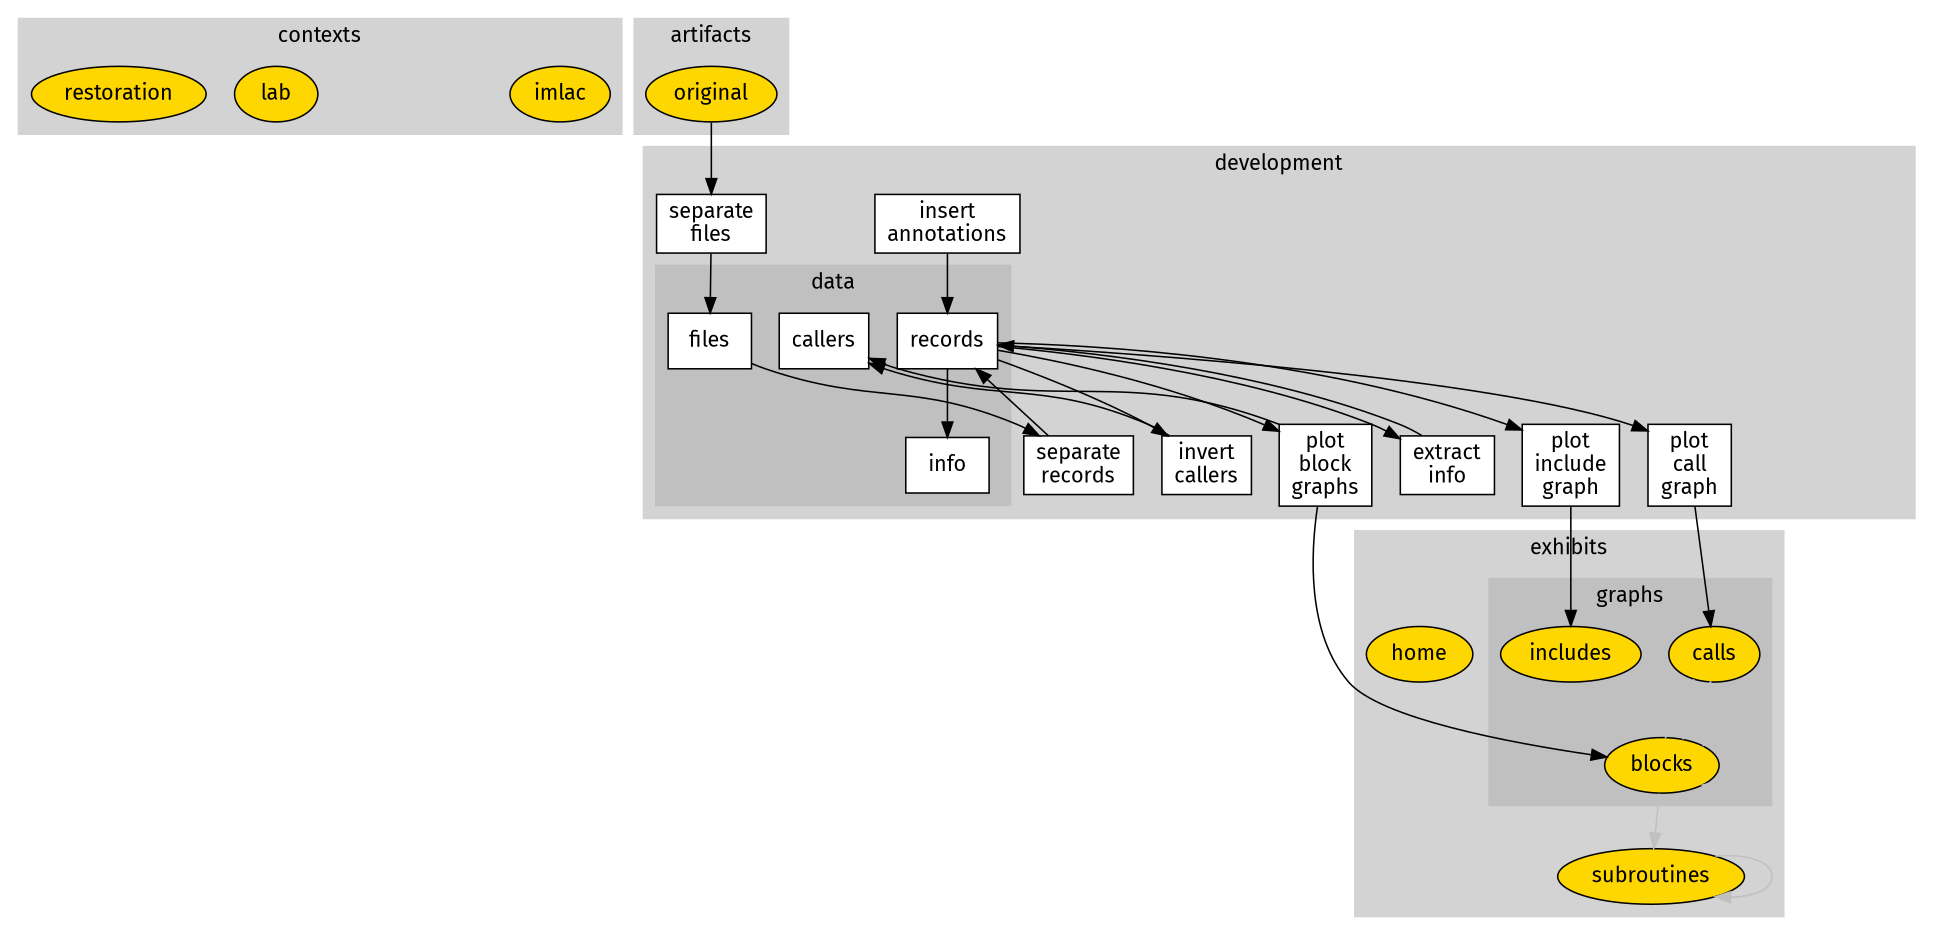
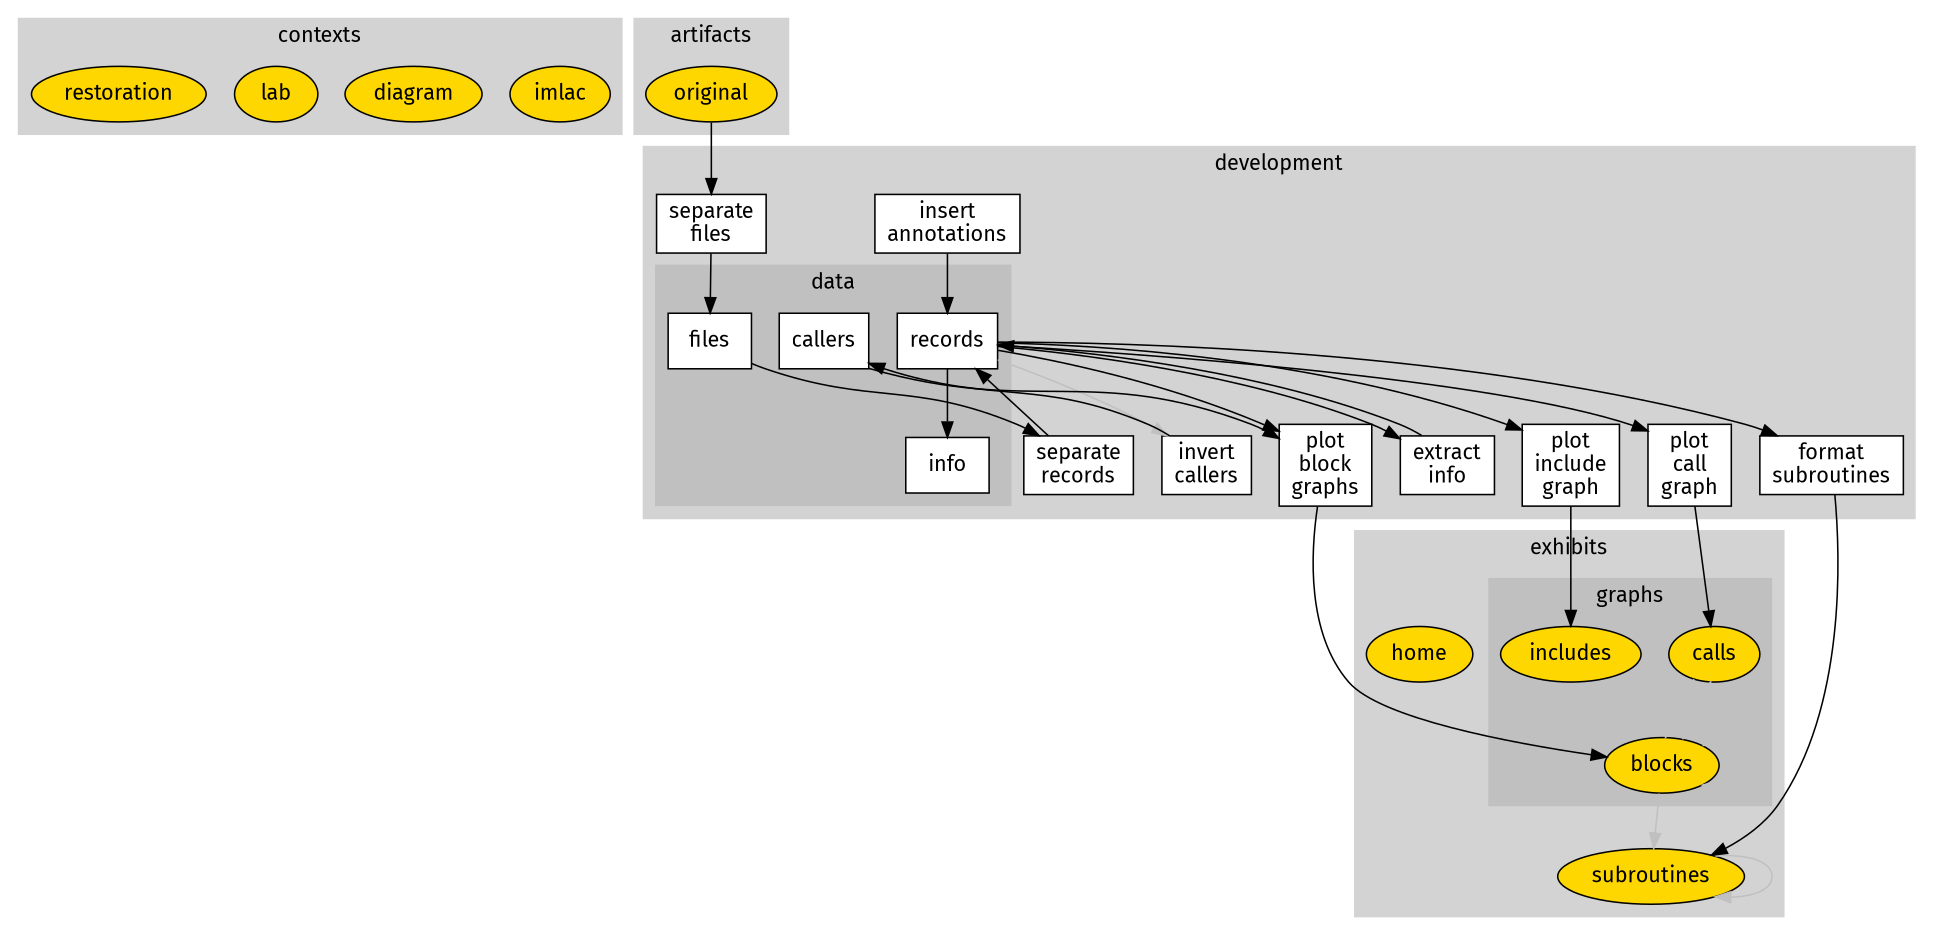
none -> (414, 94)
(1054, 381) -> (1054, 381)
(1103, 392) -> (1109, 393)
none -> (1832, 465)
